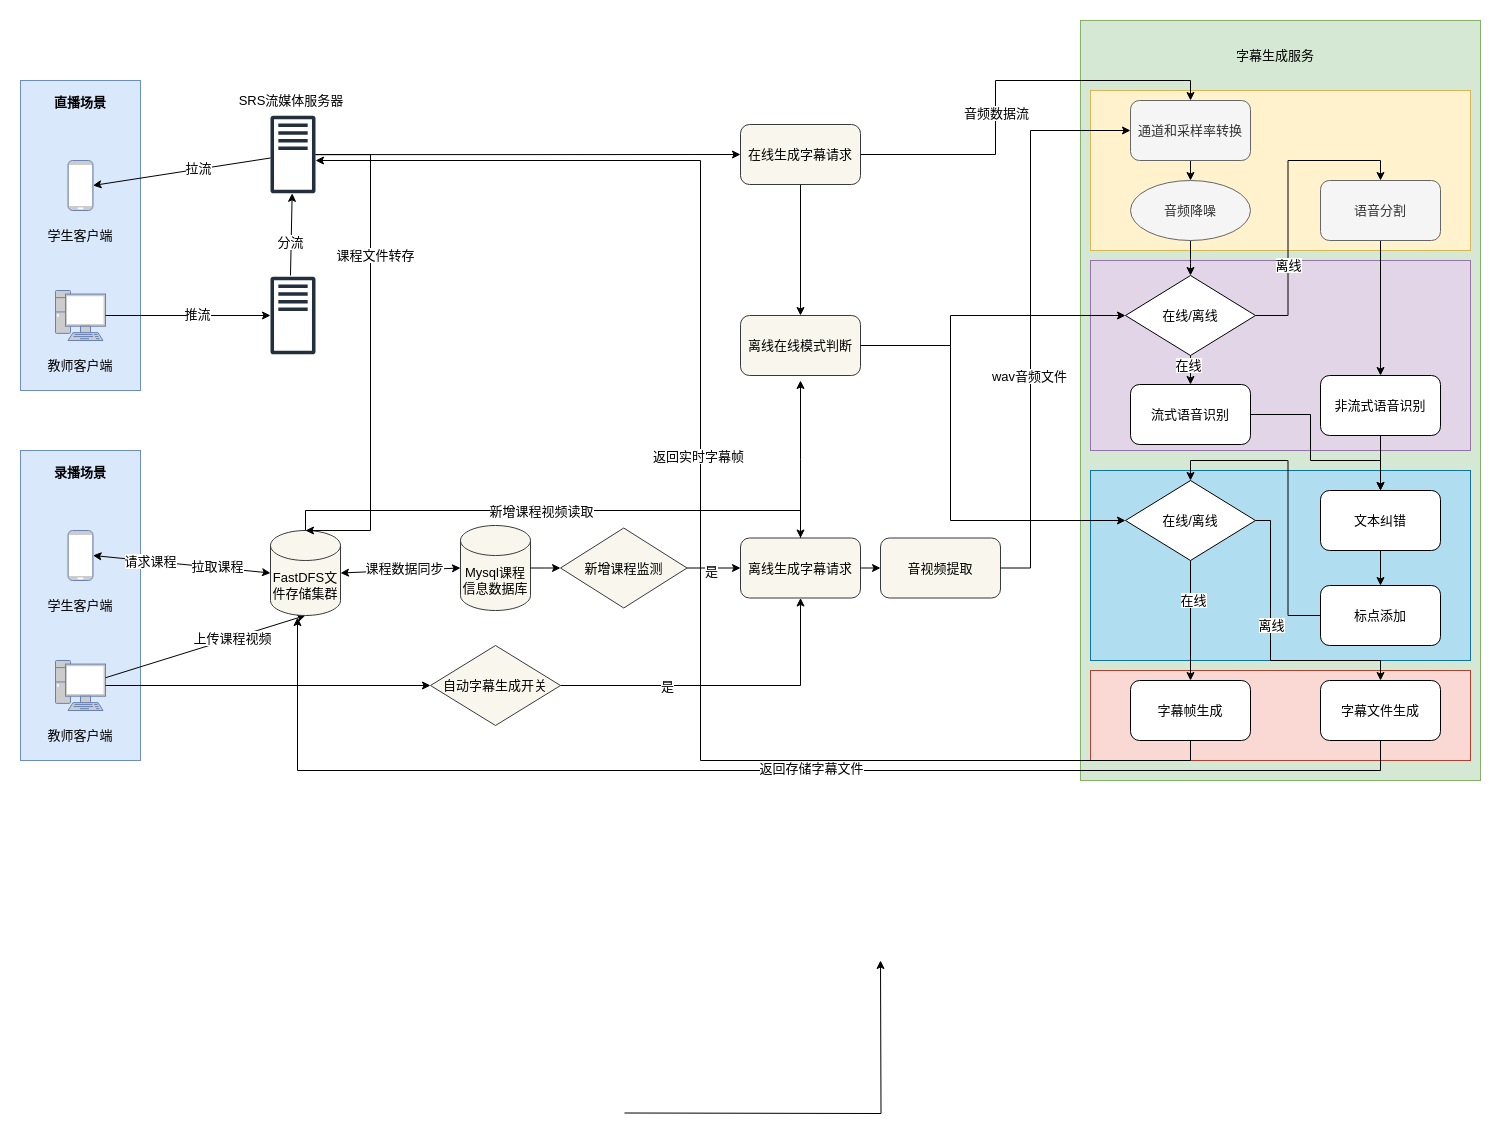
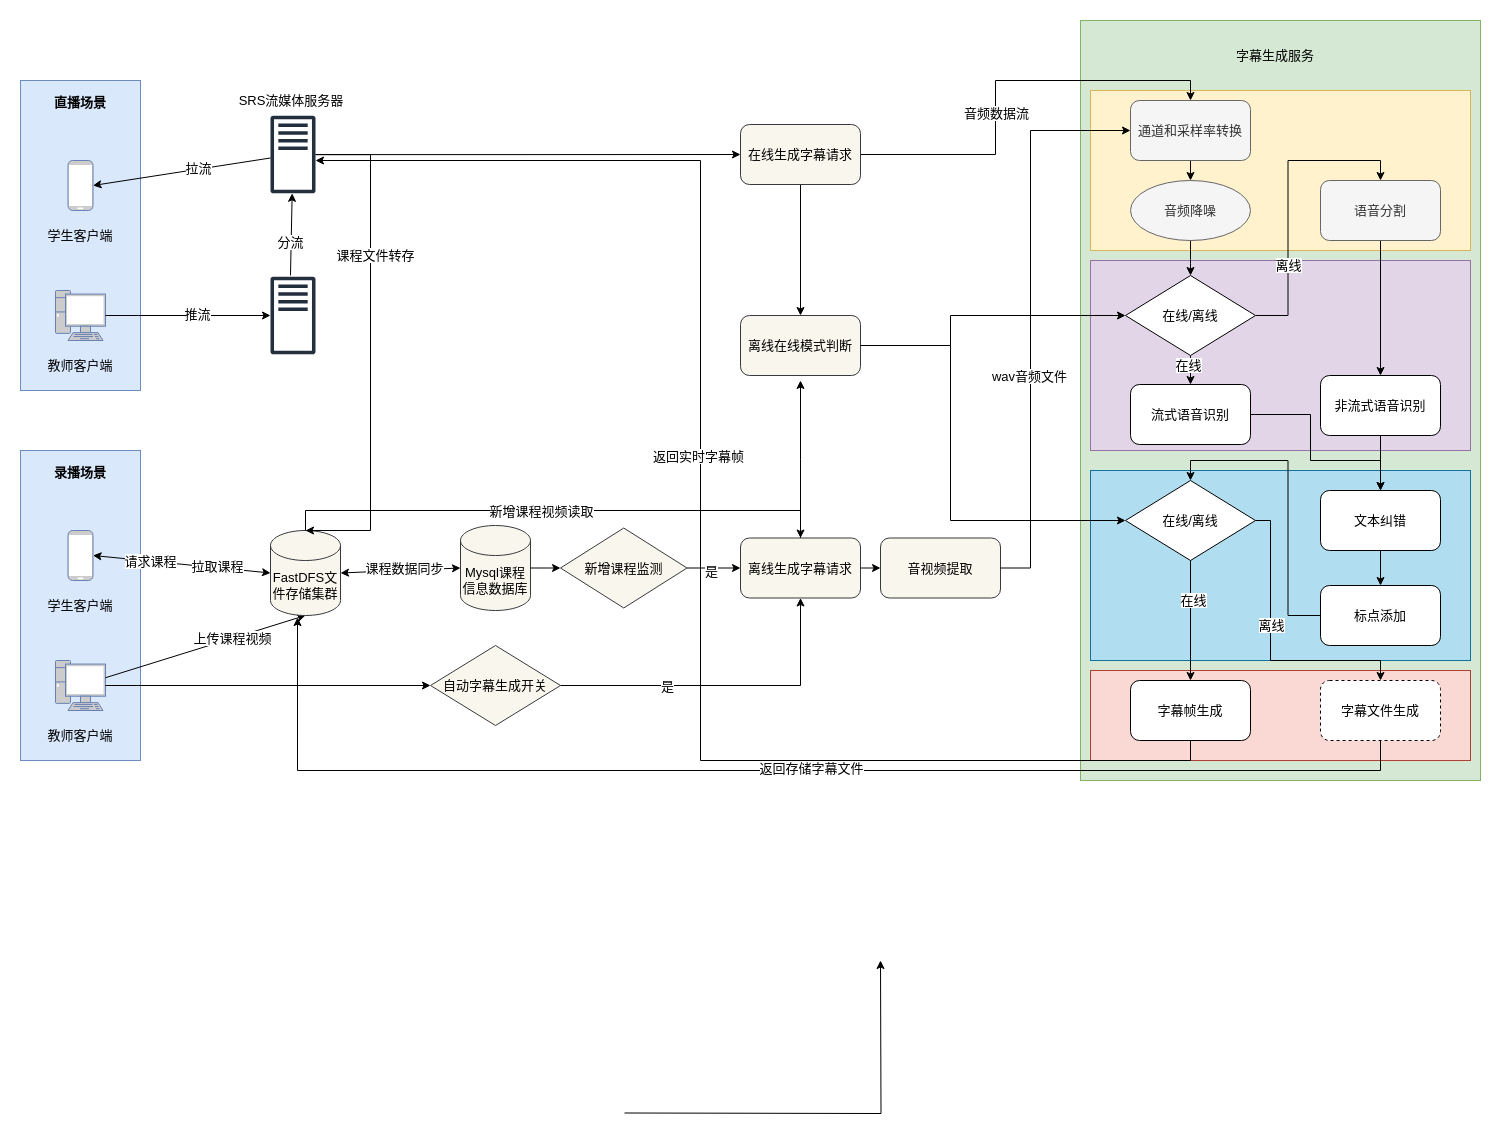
(1381, 711) -> (1381, 711)
